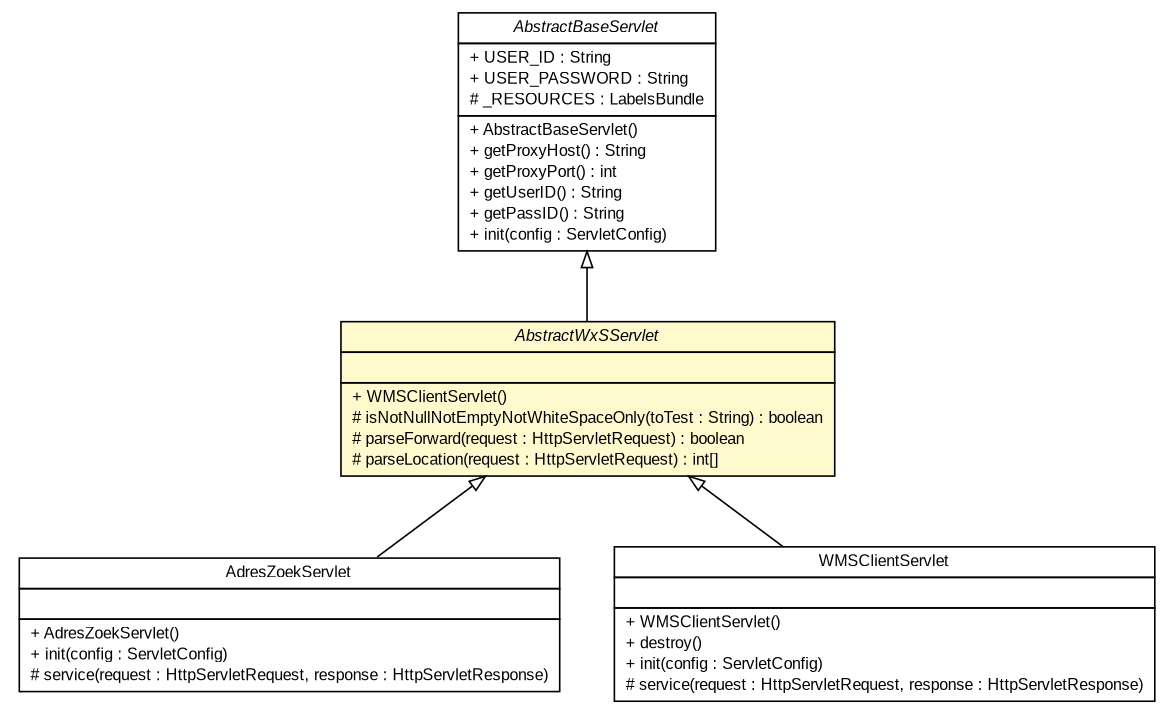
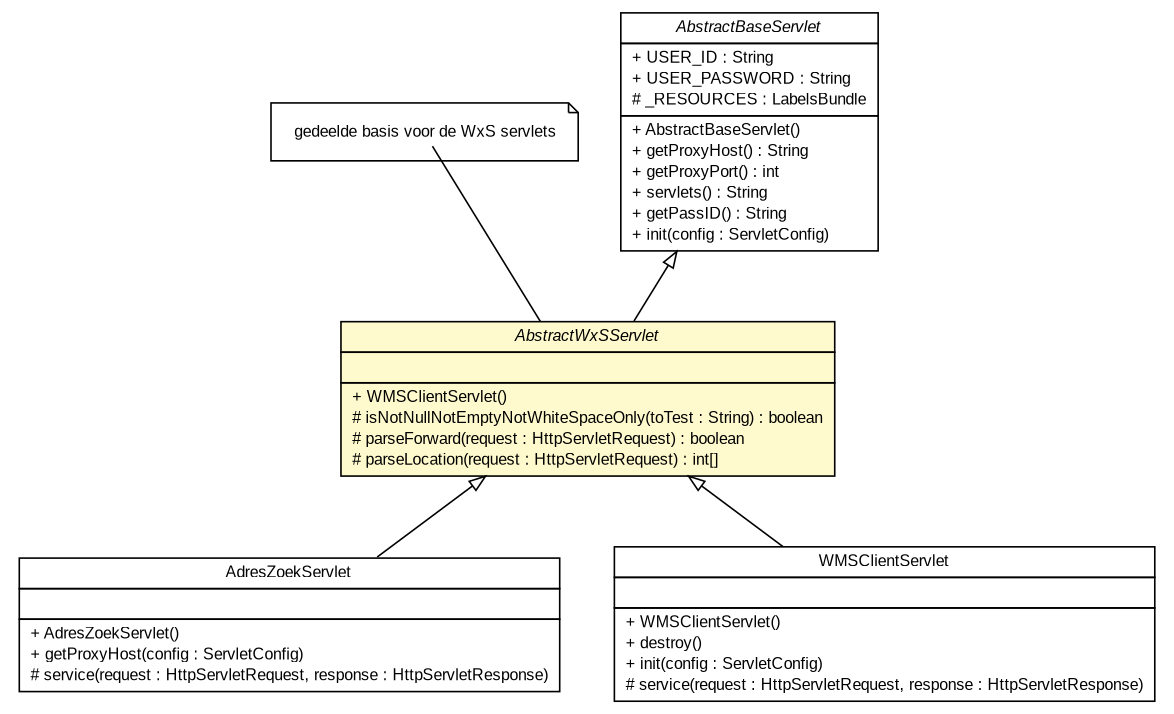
none -> (425, 132)
(546, 193) -> (700, 193)
(129, 655) -> (167, 655)
